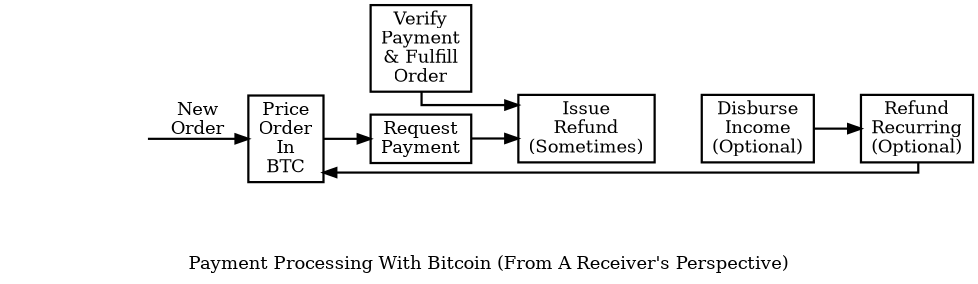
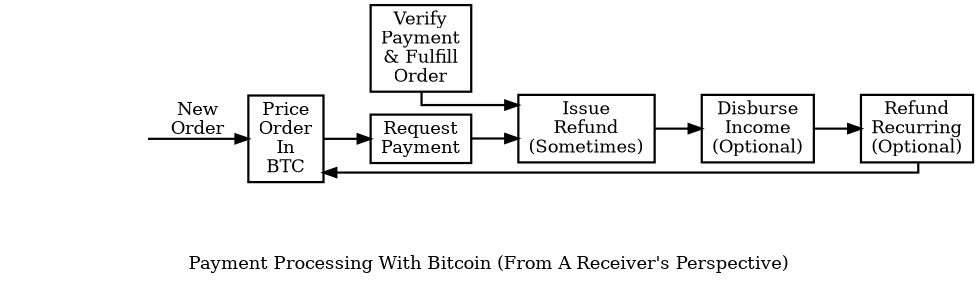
none -> (672, 129)
